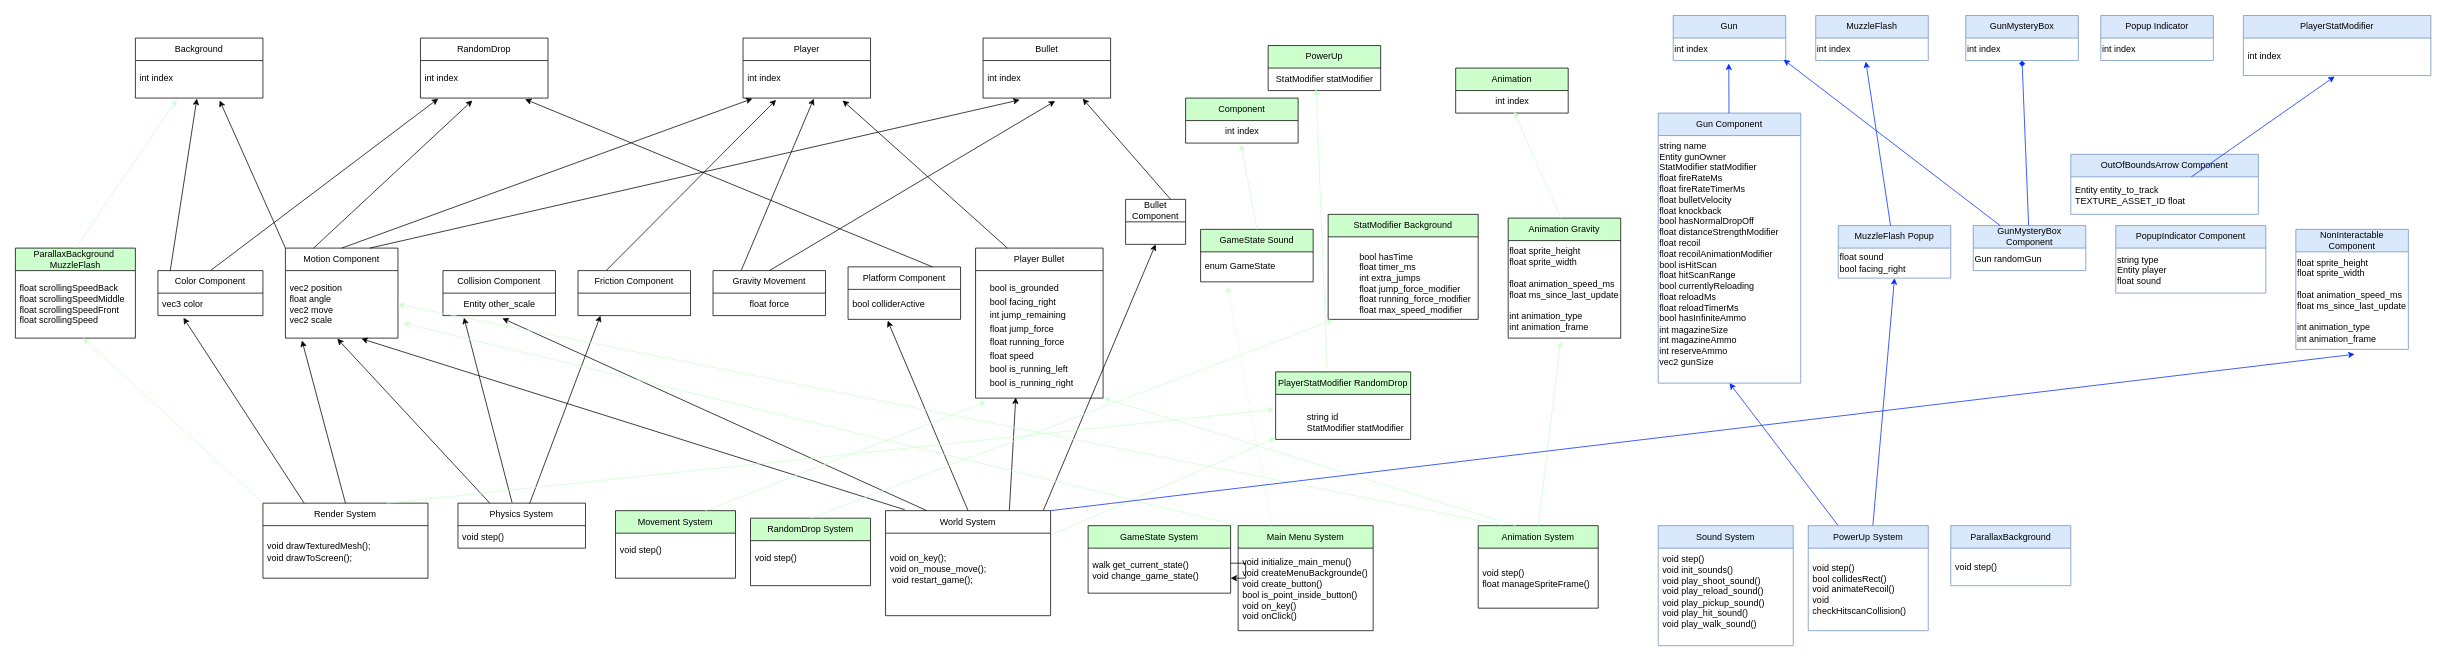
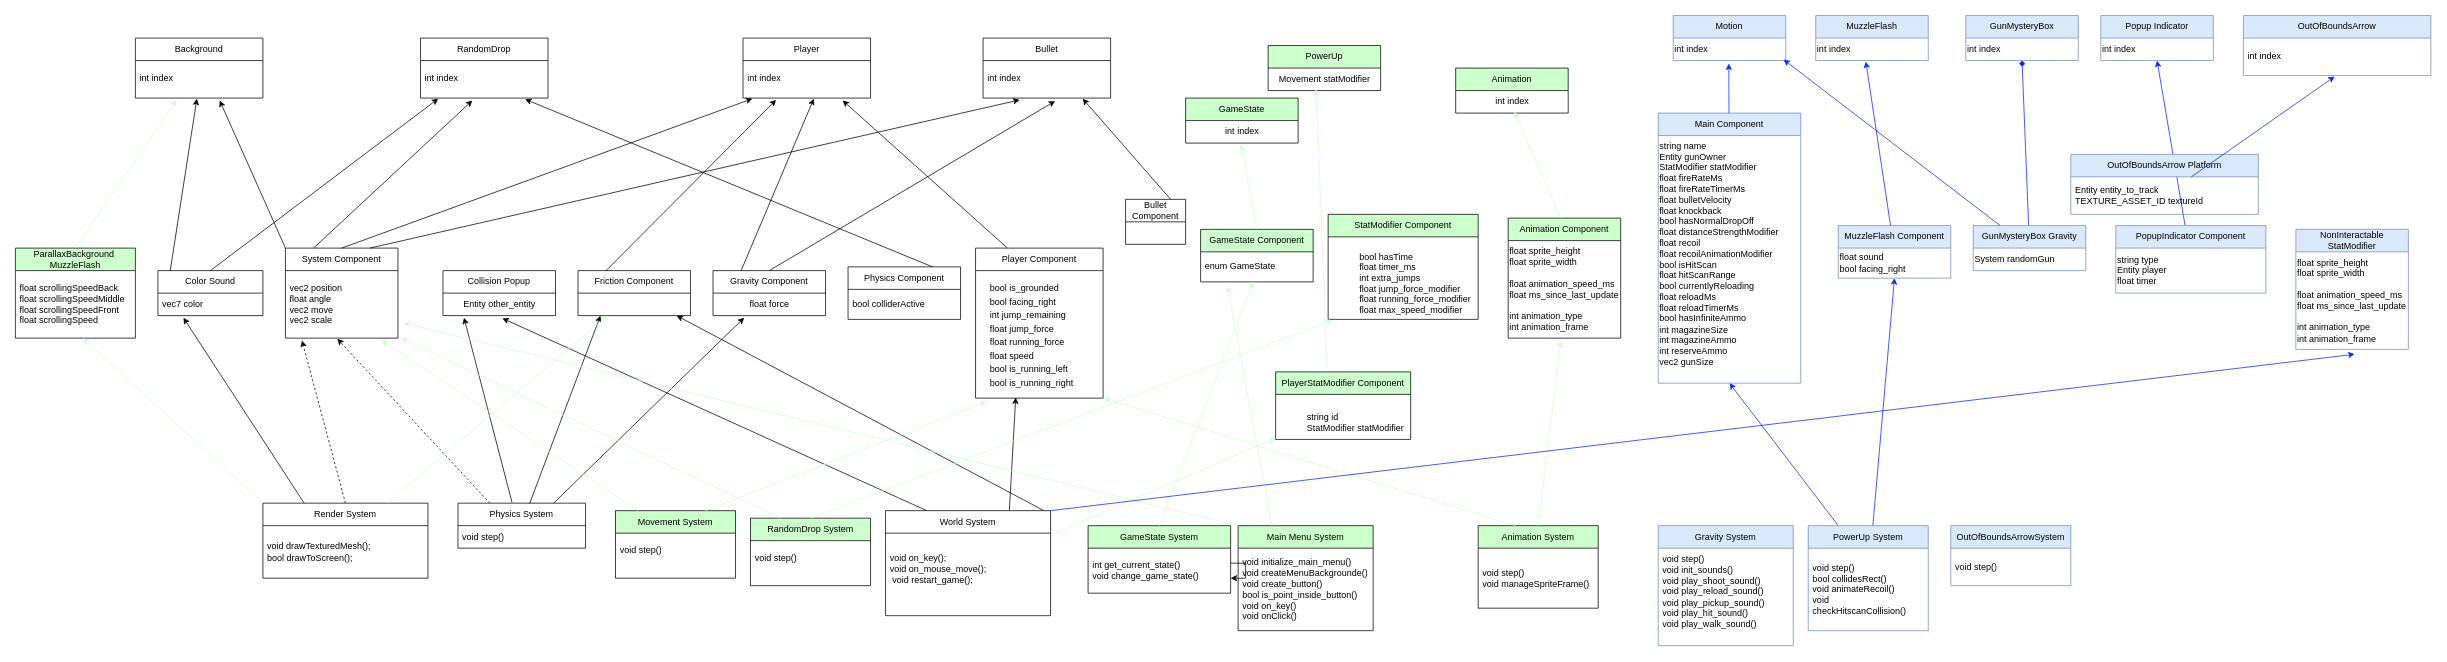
(1729, 27) -> (1729, 27)
(2337, 27) -> (2337, 27)
(1325, 79) -> (1325, 79)
(1242, 109) -> (1242, 109)
none -> (2166, 118)
(1729, 124) -> (1729, 124)
(2164, 165) -> (2164, 165)
(2128, 195) -> (2139, 195)
(1403, 225) -> (1403, 225)
(1564, 229) -> (1564, 229)
(1894, 237) -> (1894, 237)
(2029, 237) -> (2029, 237)
(1257, 240) -> (1257, 240)
(2352, 240) -> (2352, 240)
(342, 259) -> (342, 259)
(1039, 259) -> (1039, 259)
(2006, 259) -> (2014, 259)
(2146, 270) -> (2146, 270)
(904, 278) -> (904, 278)
(210, 282) -> (210, 282)
(499, 282) -> (499, 282)
(769, 282) -> (769, 282)
none -> (1248, 294)
(185, 304) -> (185, 304)
(500, 304) -> (500, 304)
none -> (399, 352)
none -> (495, 382)
(1343, 383) -> (1343, 383)
(818, 388) -> none
(1250, 408) -> (1250, 408)
(929, 418) -> none
(324, 423) -> (324, 423)
(415, 423) -> (415, 423)
(1072, 443) -> (804, 383)
(699, 445) -> none
none -> (599, 459)
(757, 464) -> (443, 455)
(1725, 537) -> (1725, 537)
(2010, 537) -> (2010, 537)
(324, 552) -> (324, 552)
(1151, 570) -> (1151, 570)
(1539, 578) -> (1539, 578)
